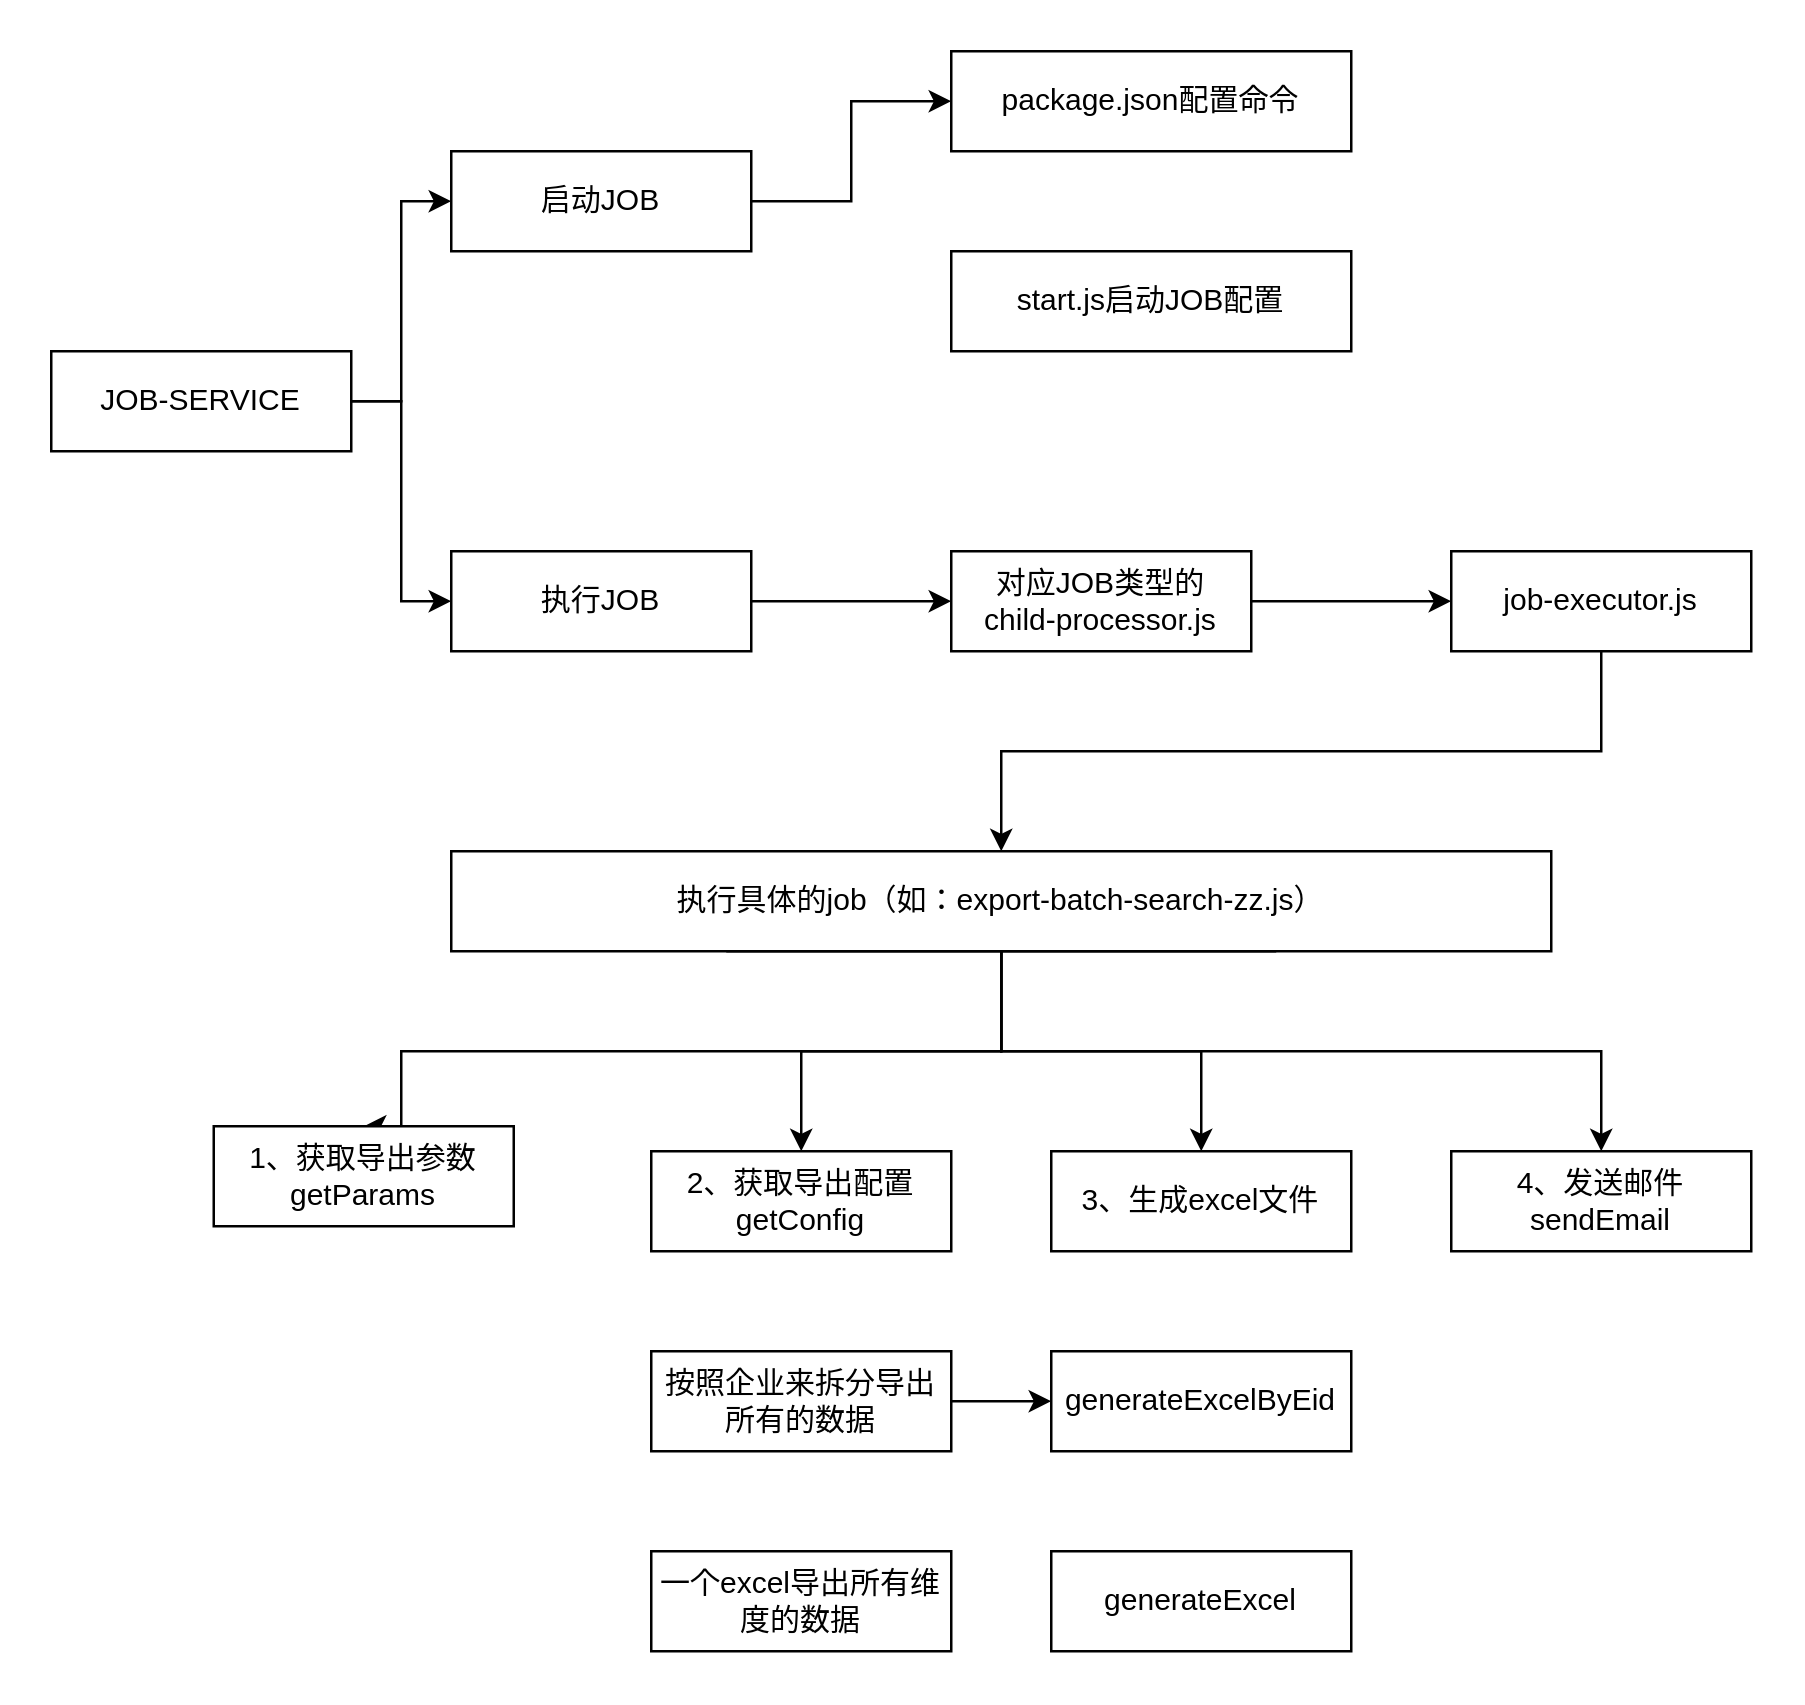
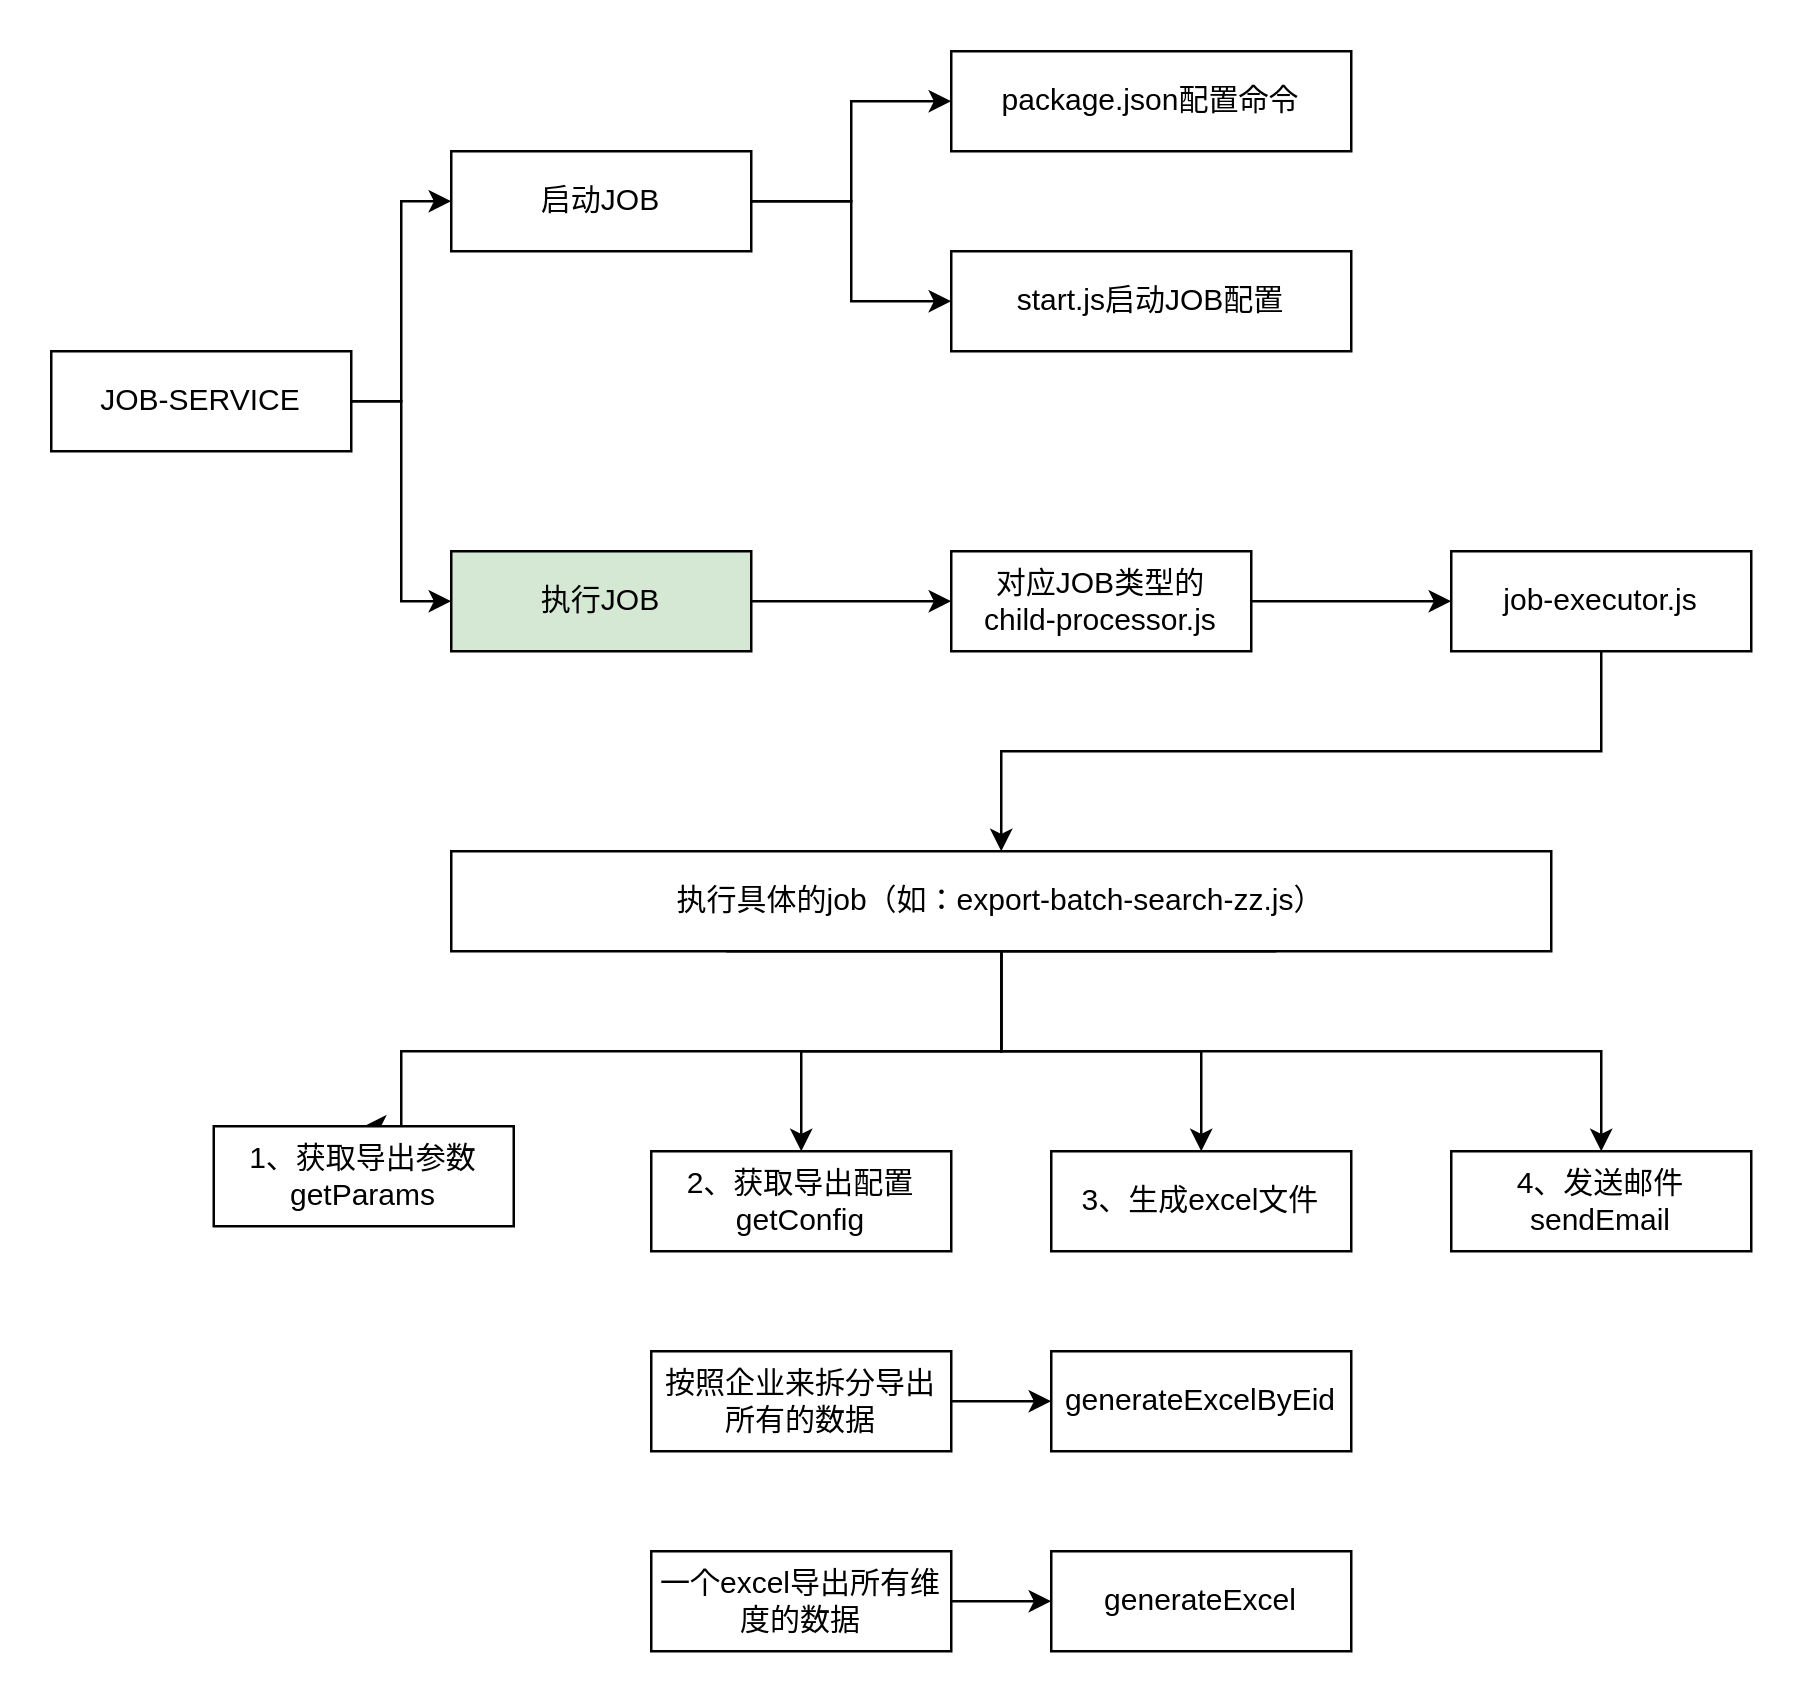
none -> (851, 295)
(601, 601) -> (601, 601)
none -> (993, 1601)
